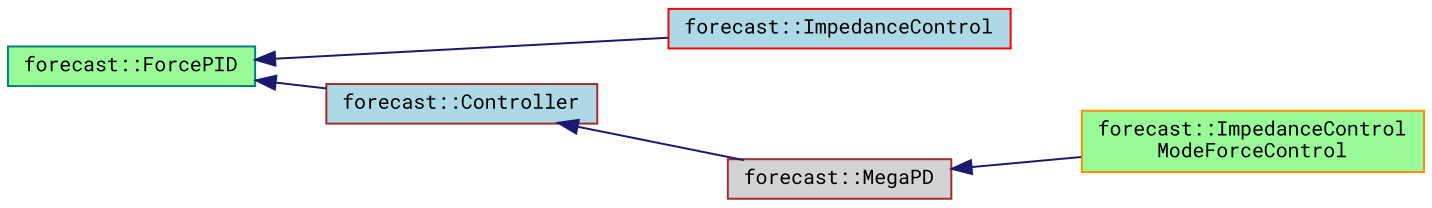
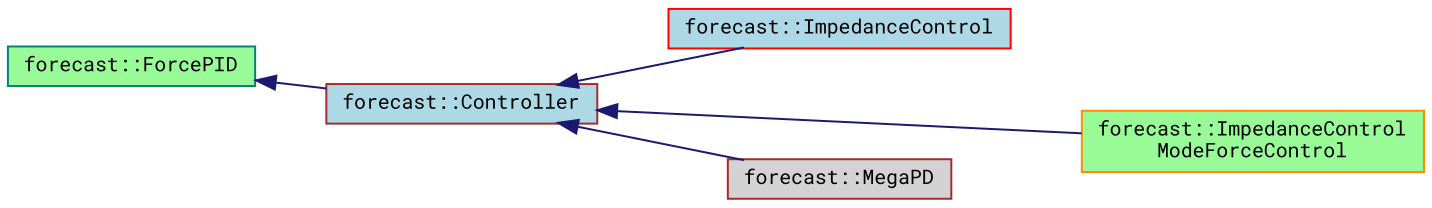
(472, 48) -> (661, 64)
(1027, 162) -> (850, 122)
